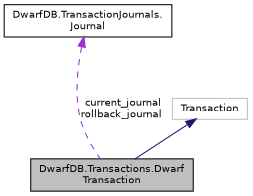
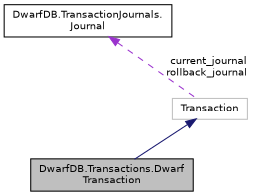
(78, 105) -> (157, 71)
